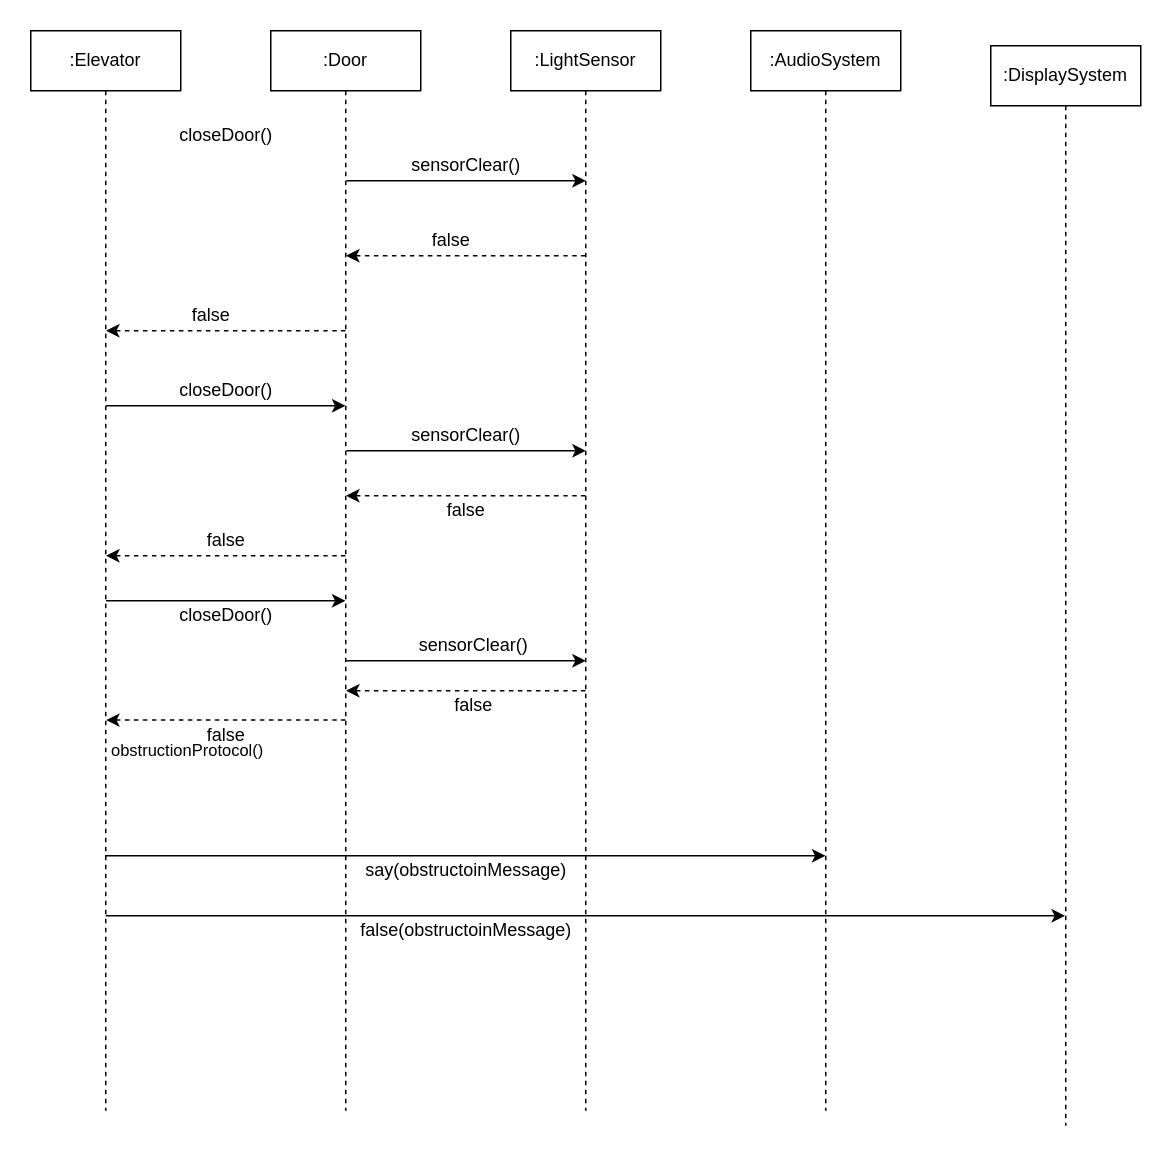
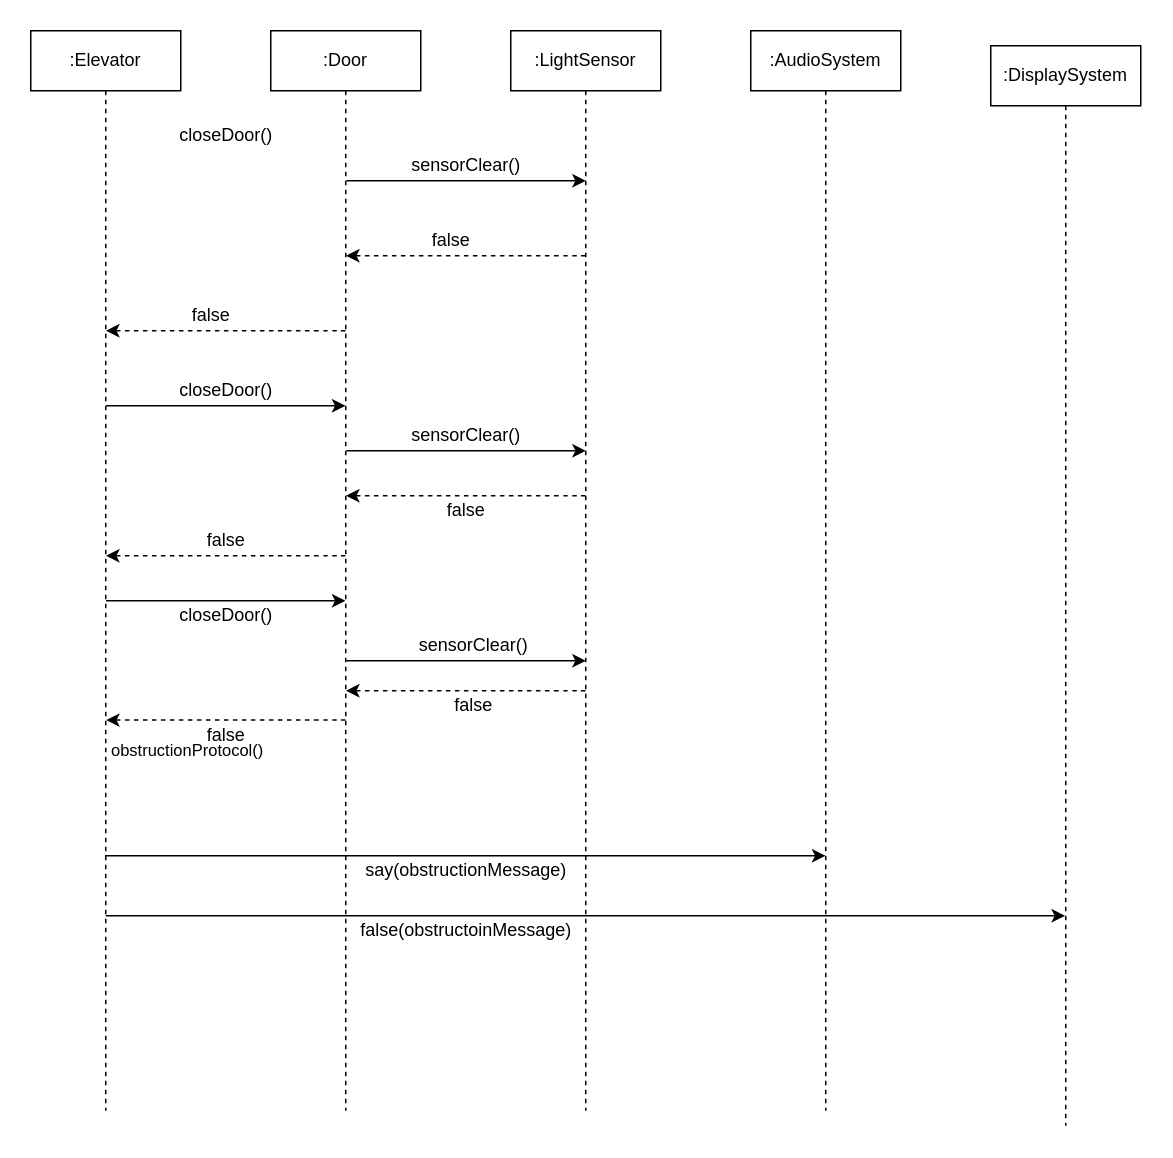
(467, 871) -> (467, 871)
